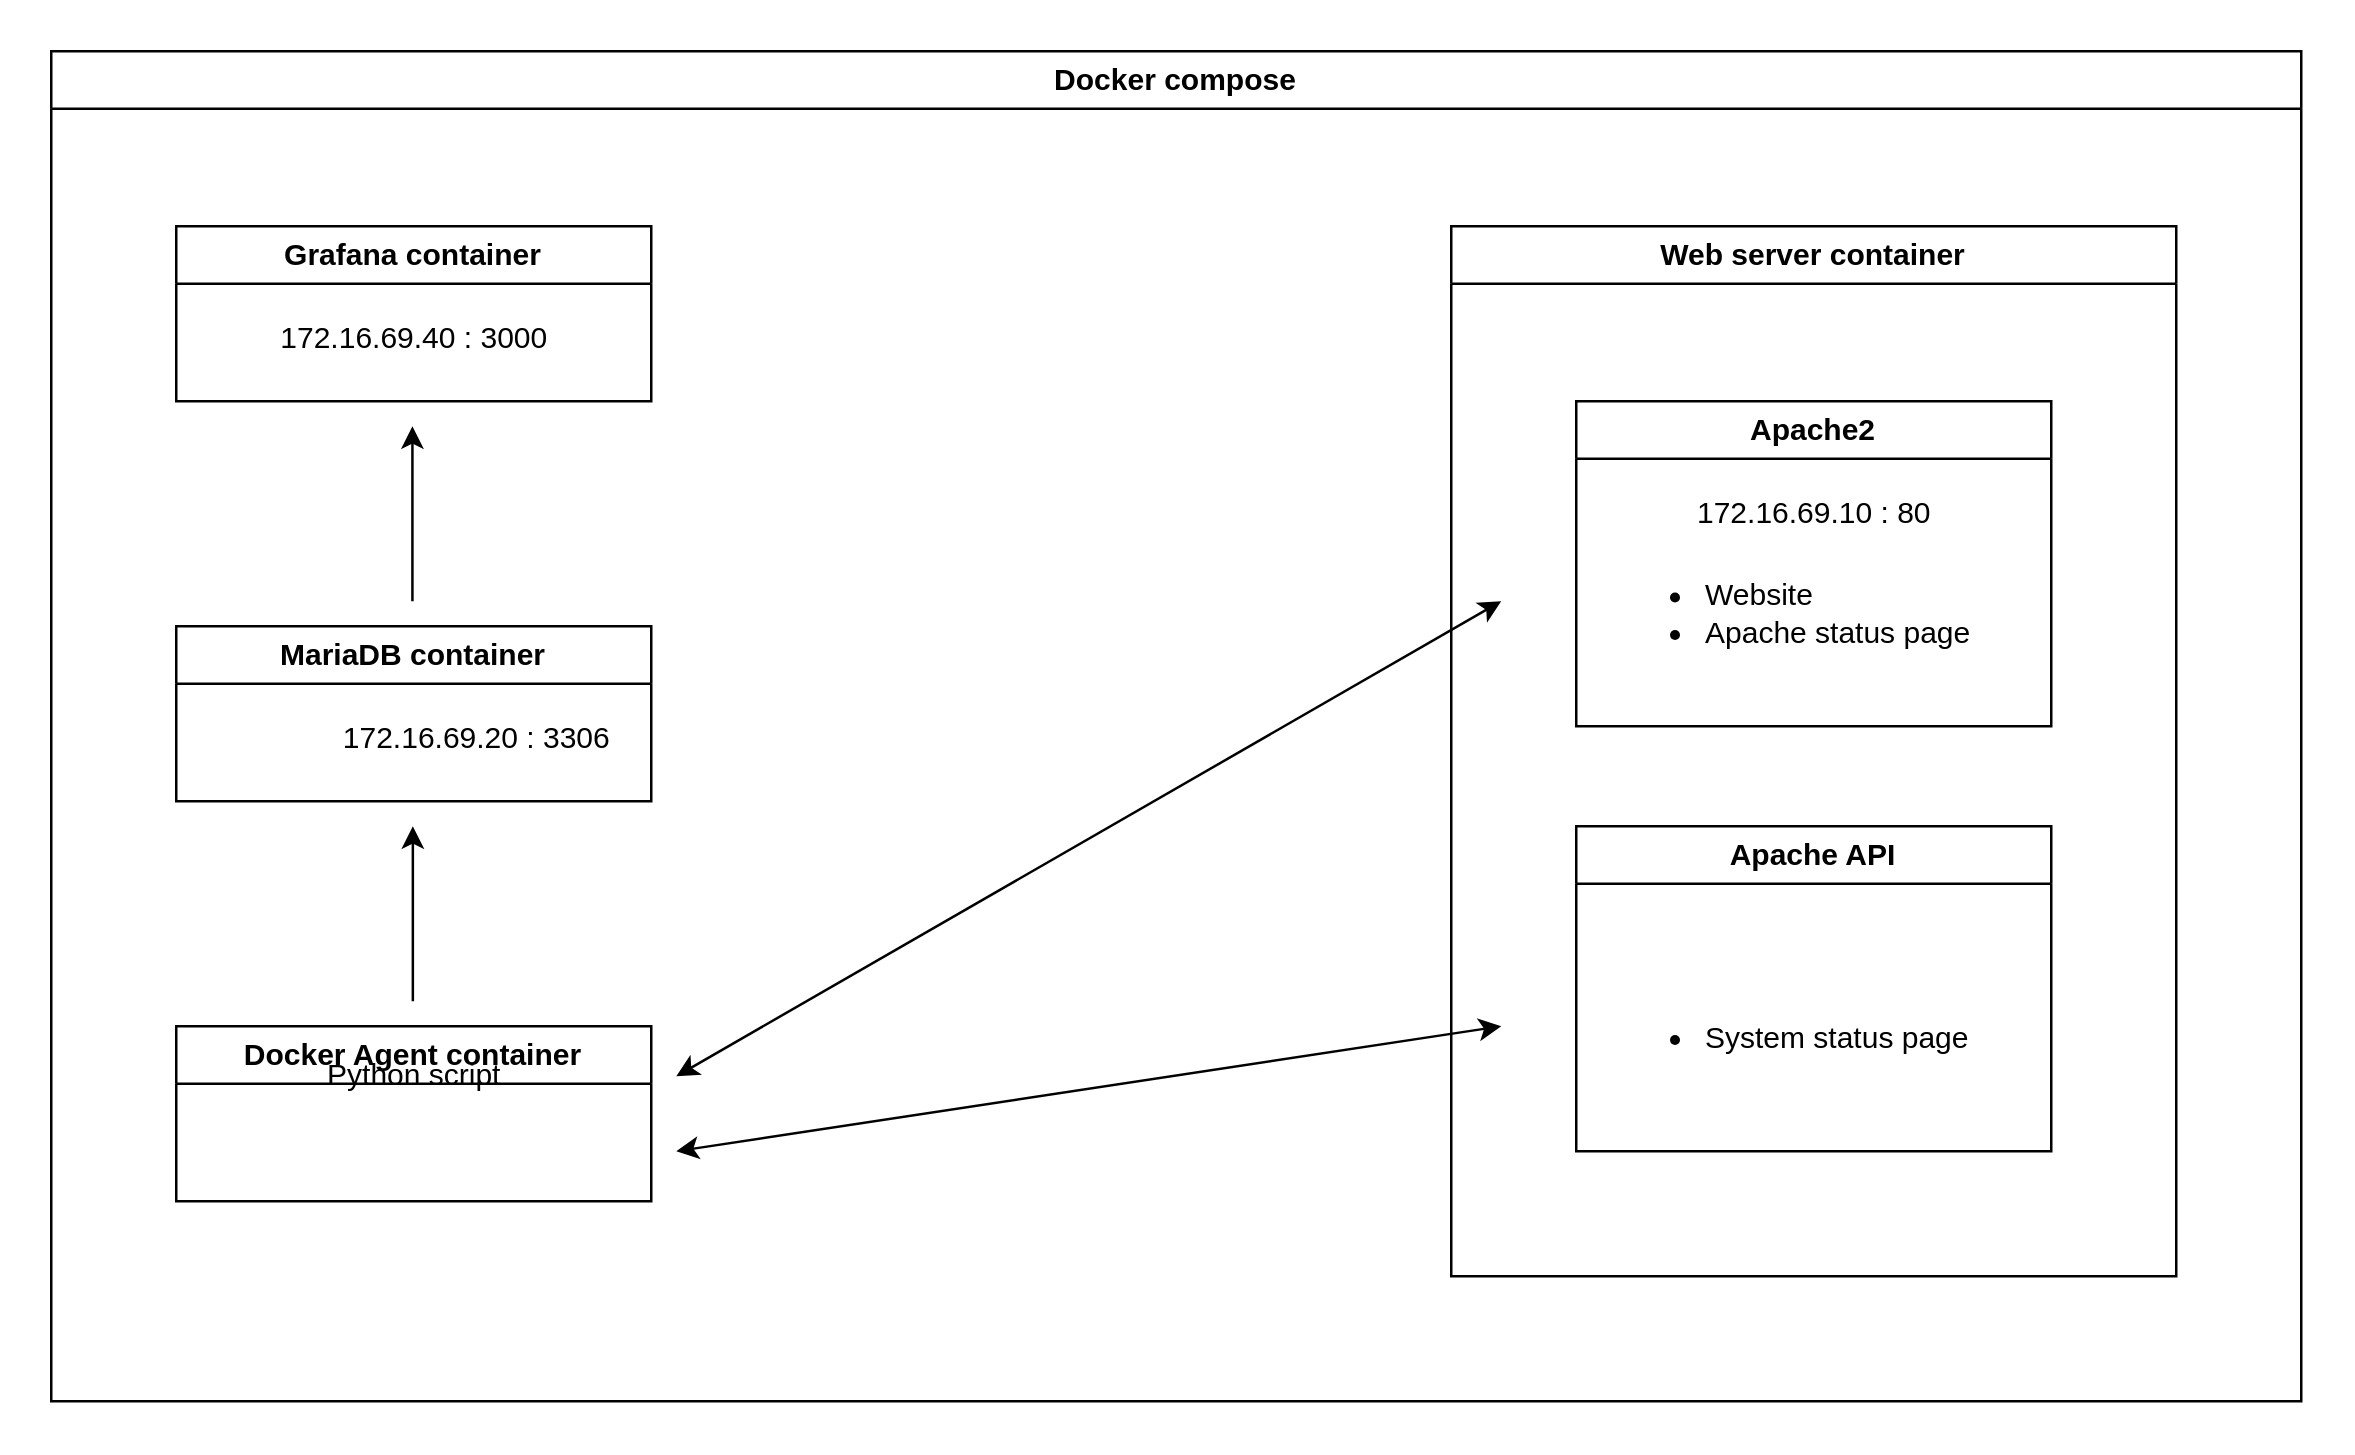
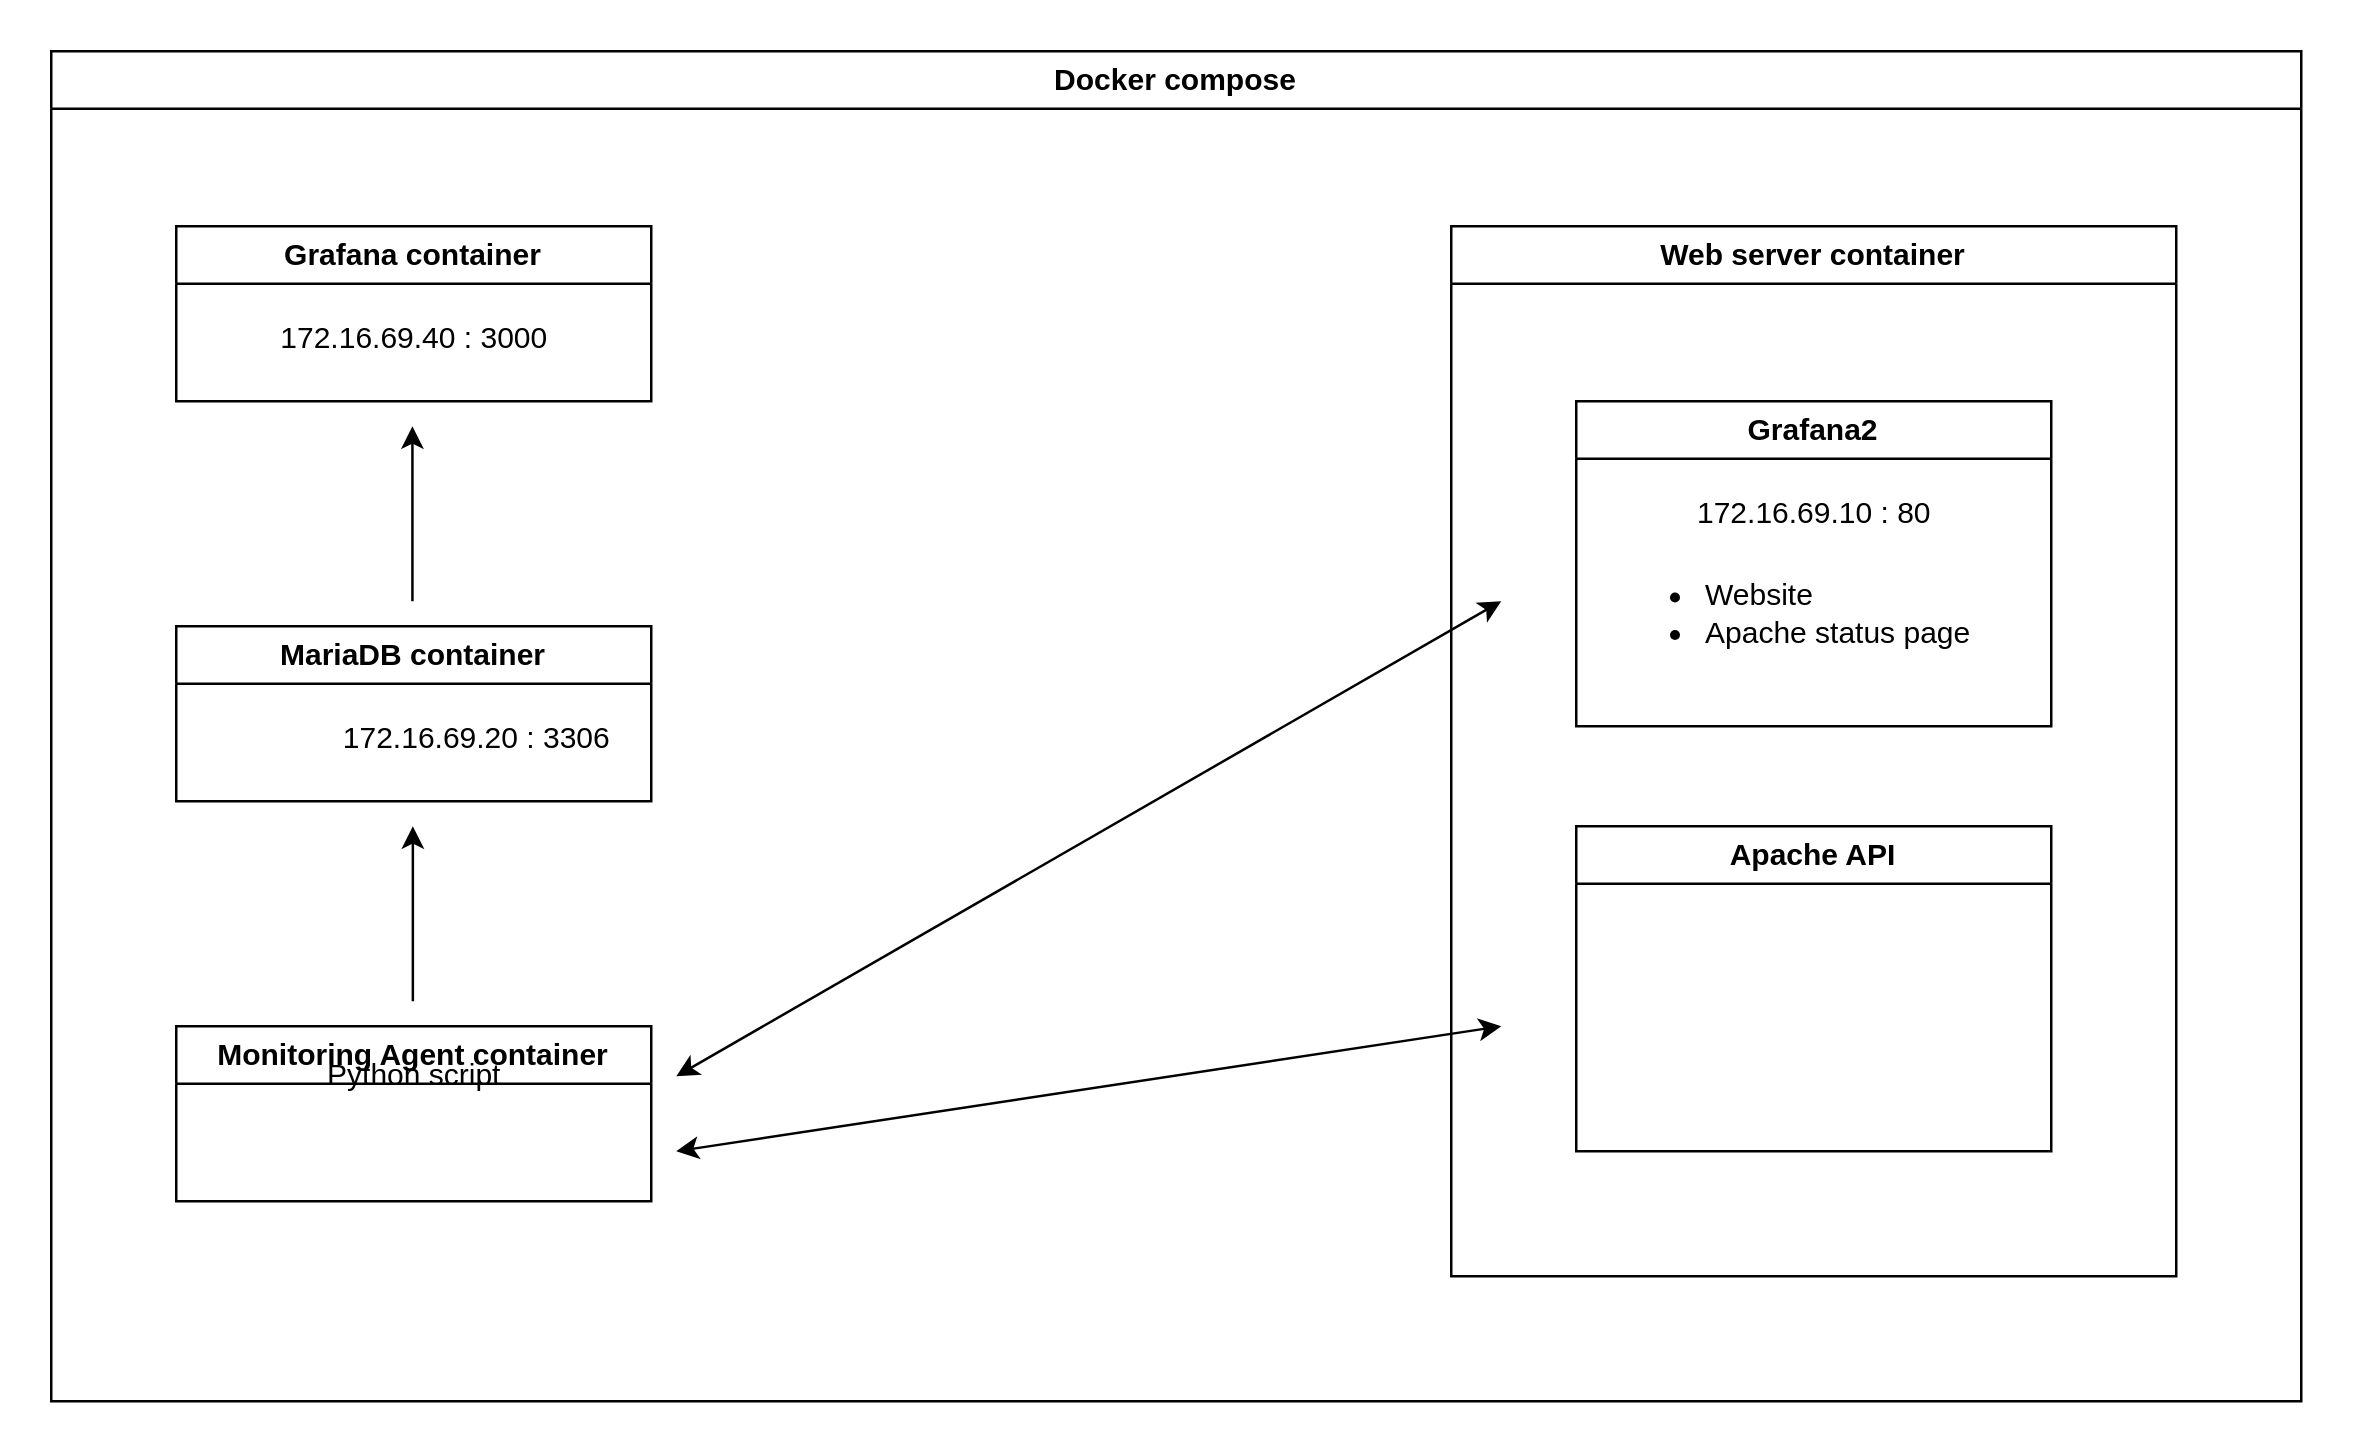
(1814, 431) -> (1814, 431)
(1814, 1039) -> none
(414, 1056) -> (414, 1056)
